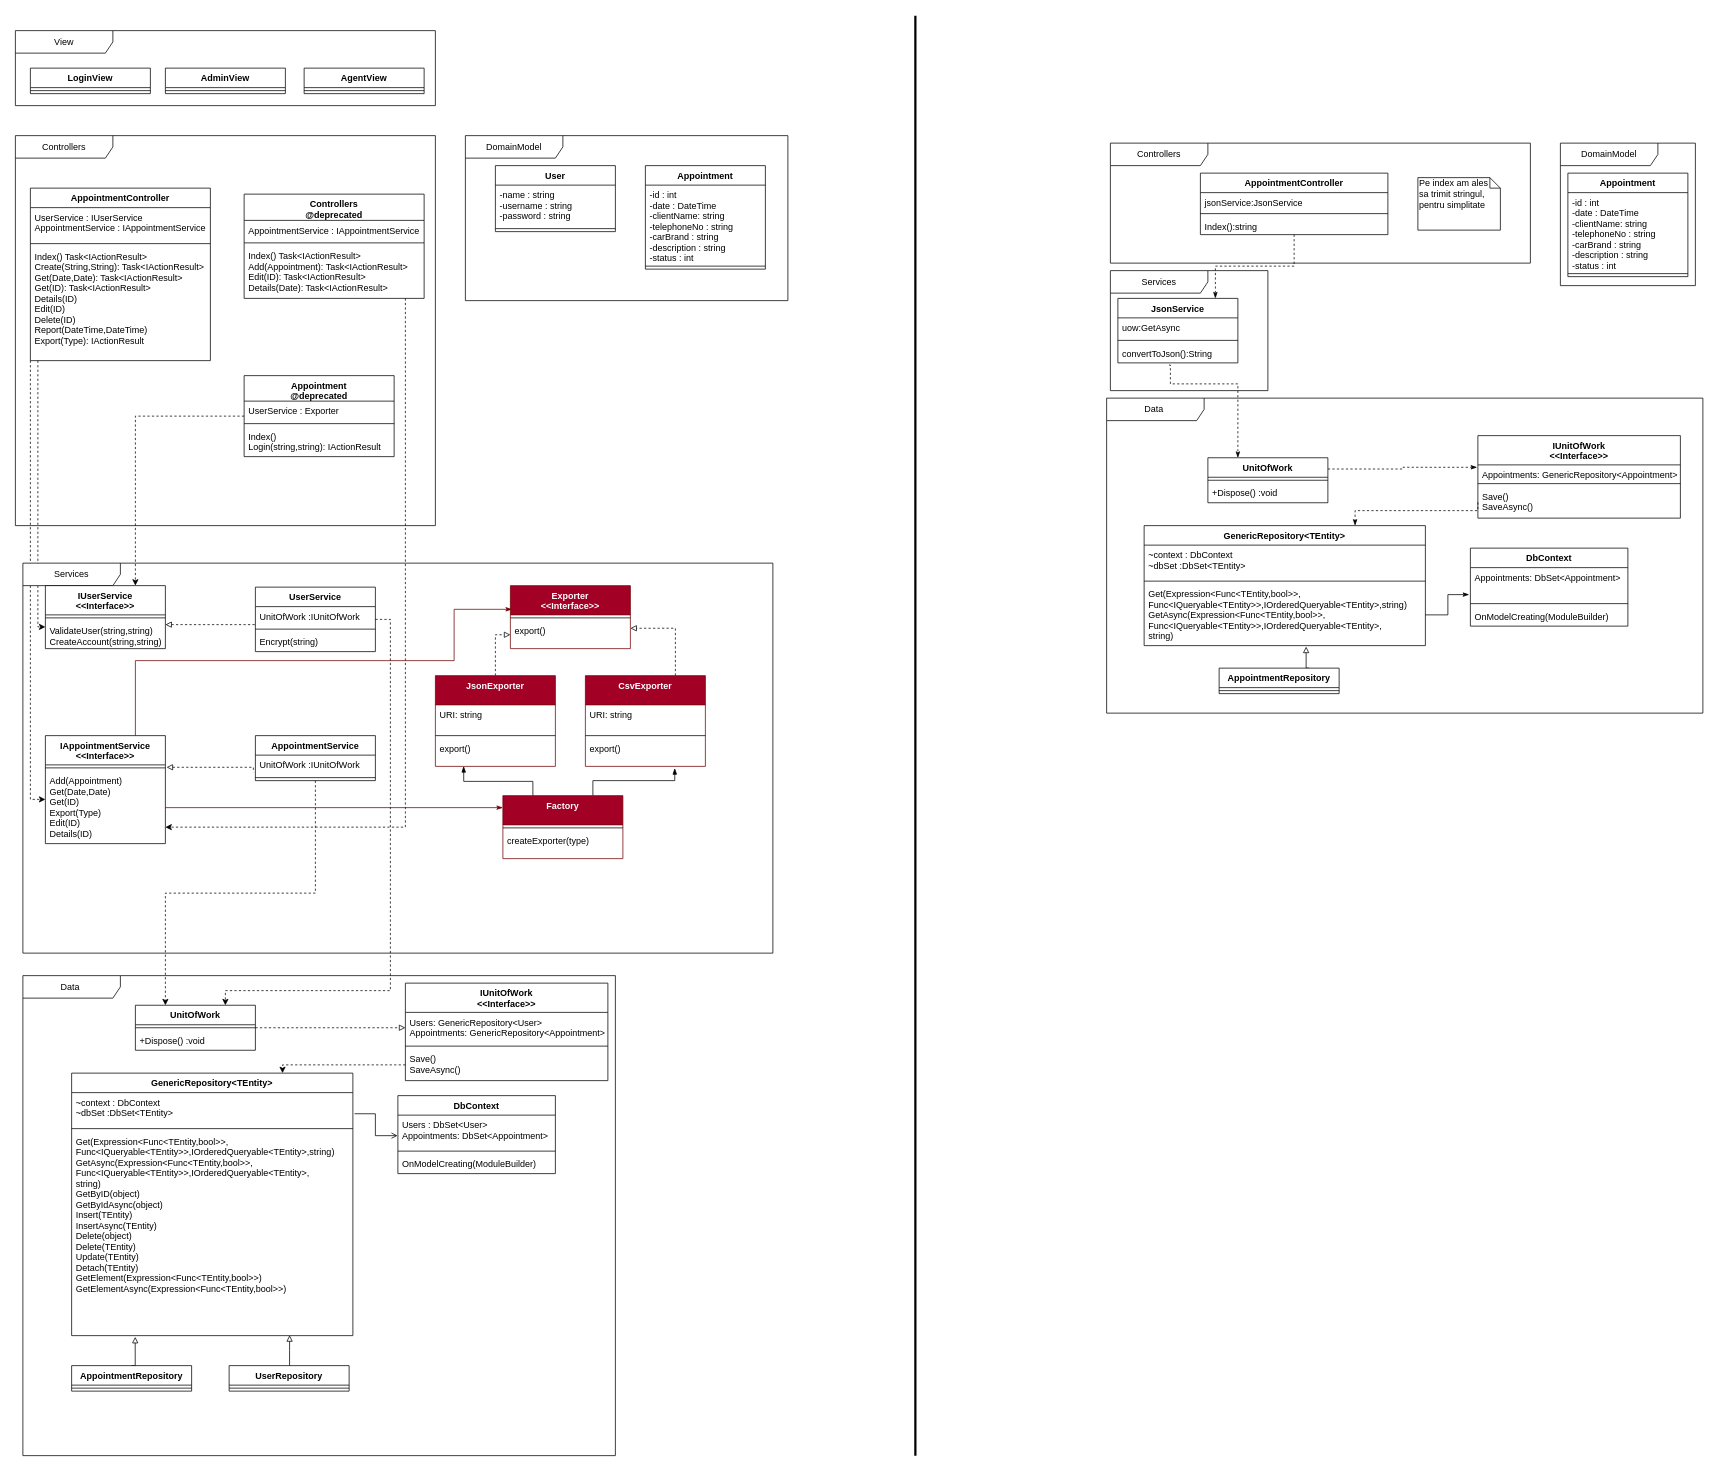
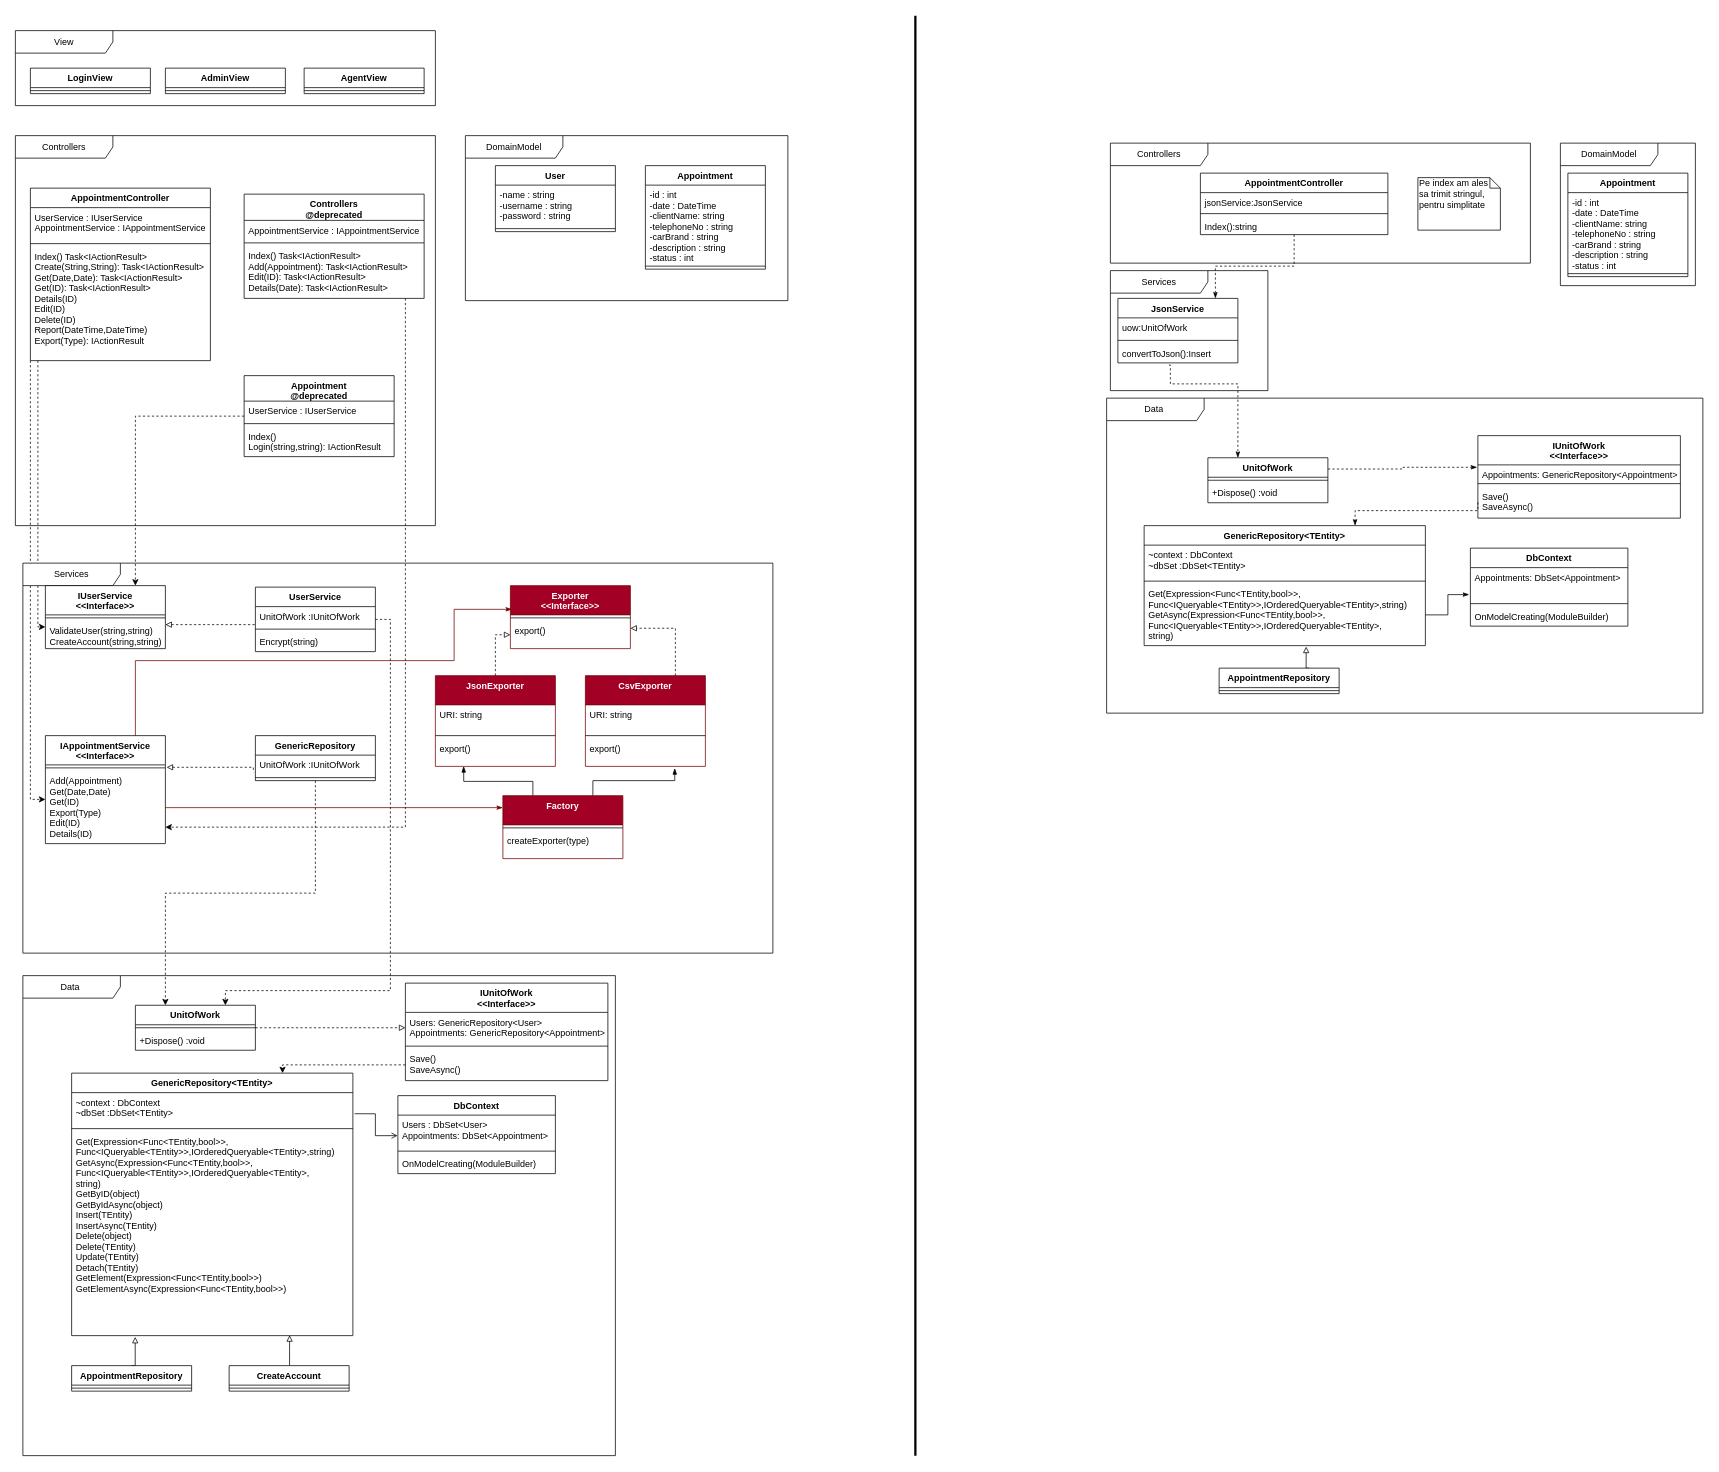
(1151, 328) -> (1155, 328)
(1175, 353) -> (1176, 353)
(299, 411) -> (308, 411)
(315, 746) -> (315, 746)
(289, 1376) -> (289, 1376)
